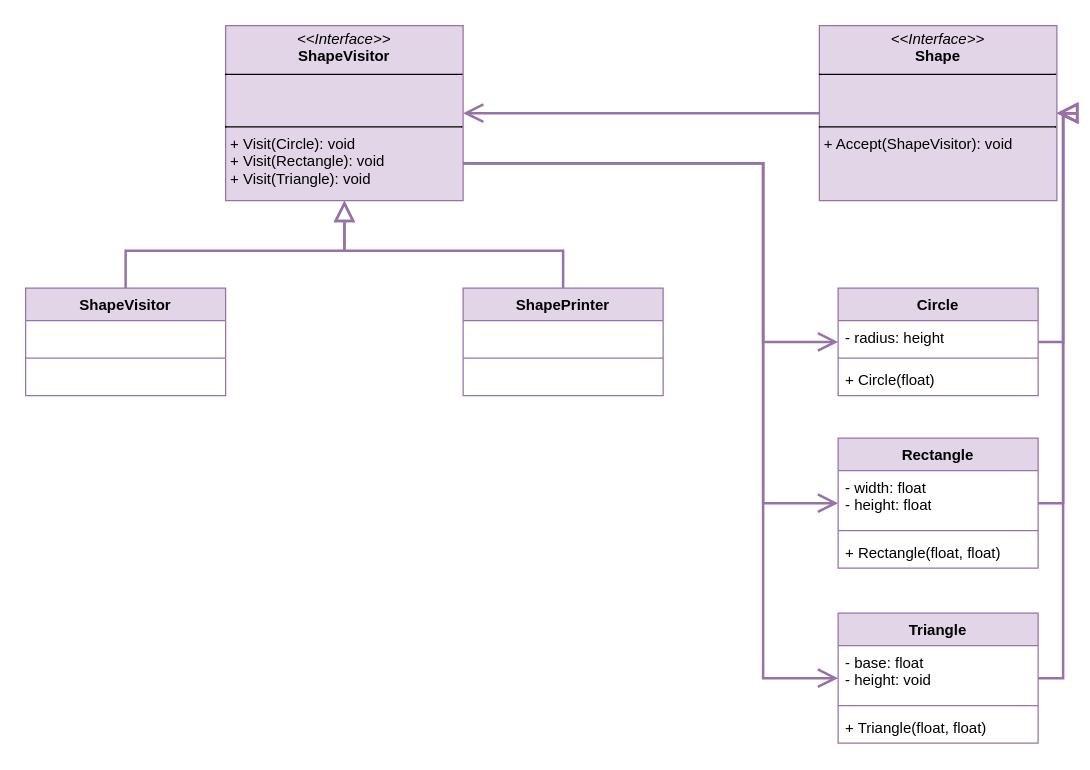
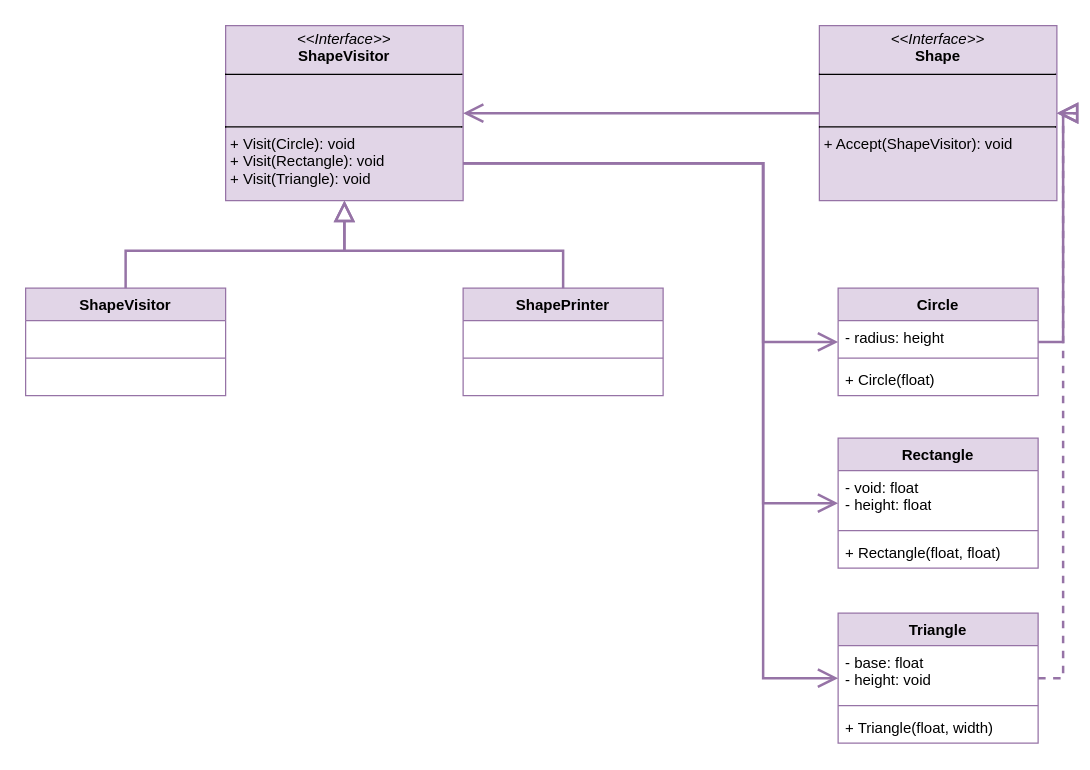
(899, 497) -> (899, 497)
(1050, 503) -> none
(1063, 602) -> (1063, 602)
(933, 728) -> (933, 728)
